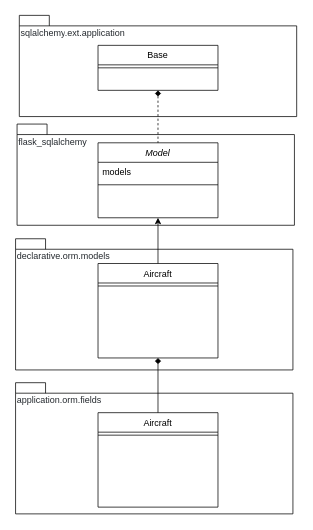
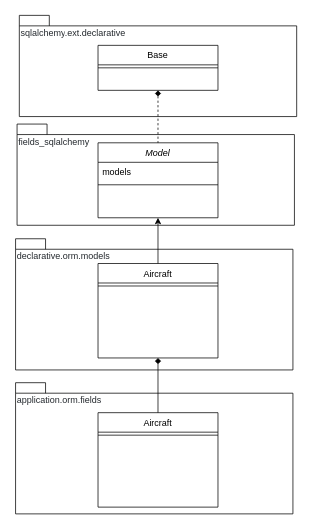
(78, 34) -> (79, 34)
(55, 142) -> (57, 142)
